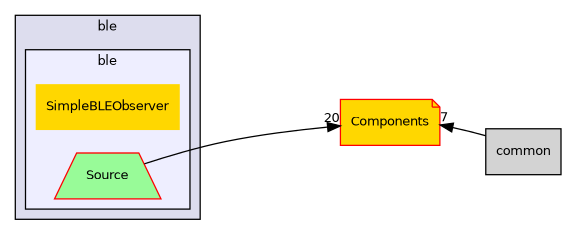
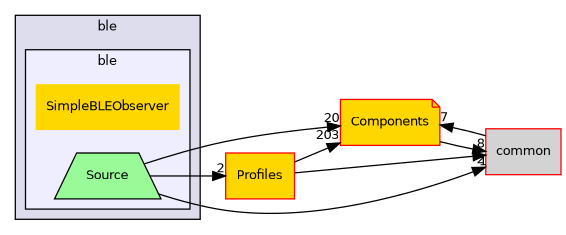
none -> (456, 146)
(523, 152) -> (523, 152)
(108, 176) -> (108, 176)
none -> (260, 176)
none -> (317, 210)
